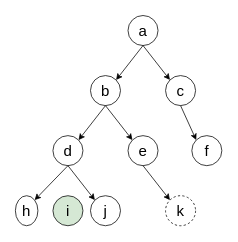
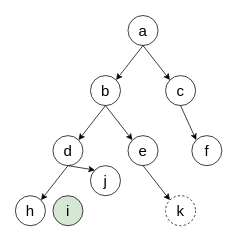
(27, 210) -> (30, 210)
(105, 210) -> (105, 180)
